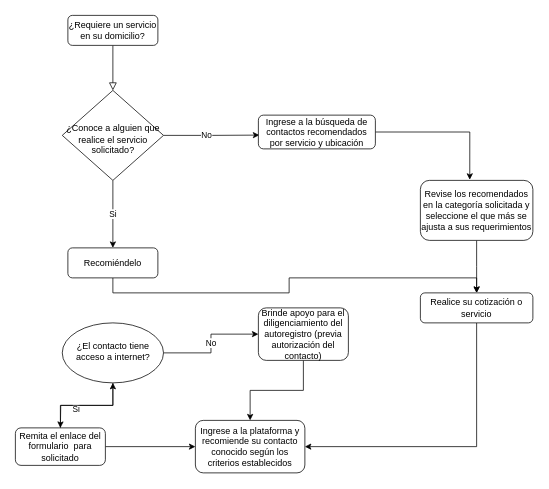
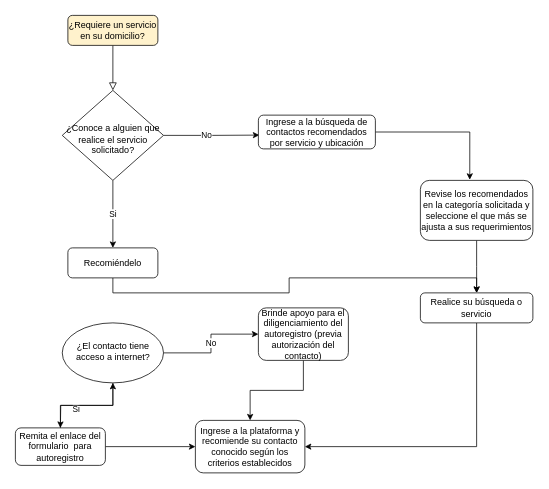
(113, 30) -> (113, 30)
(477, 308) -> (477, 308)
(60, 447) -> (60, 447)
